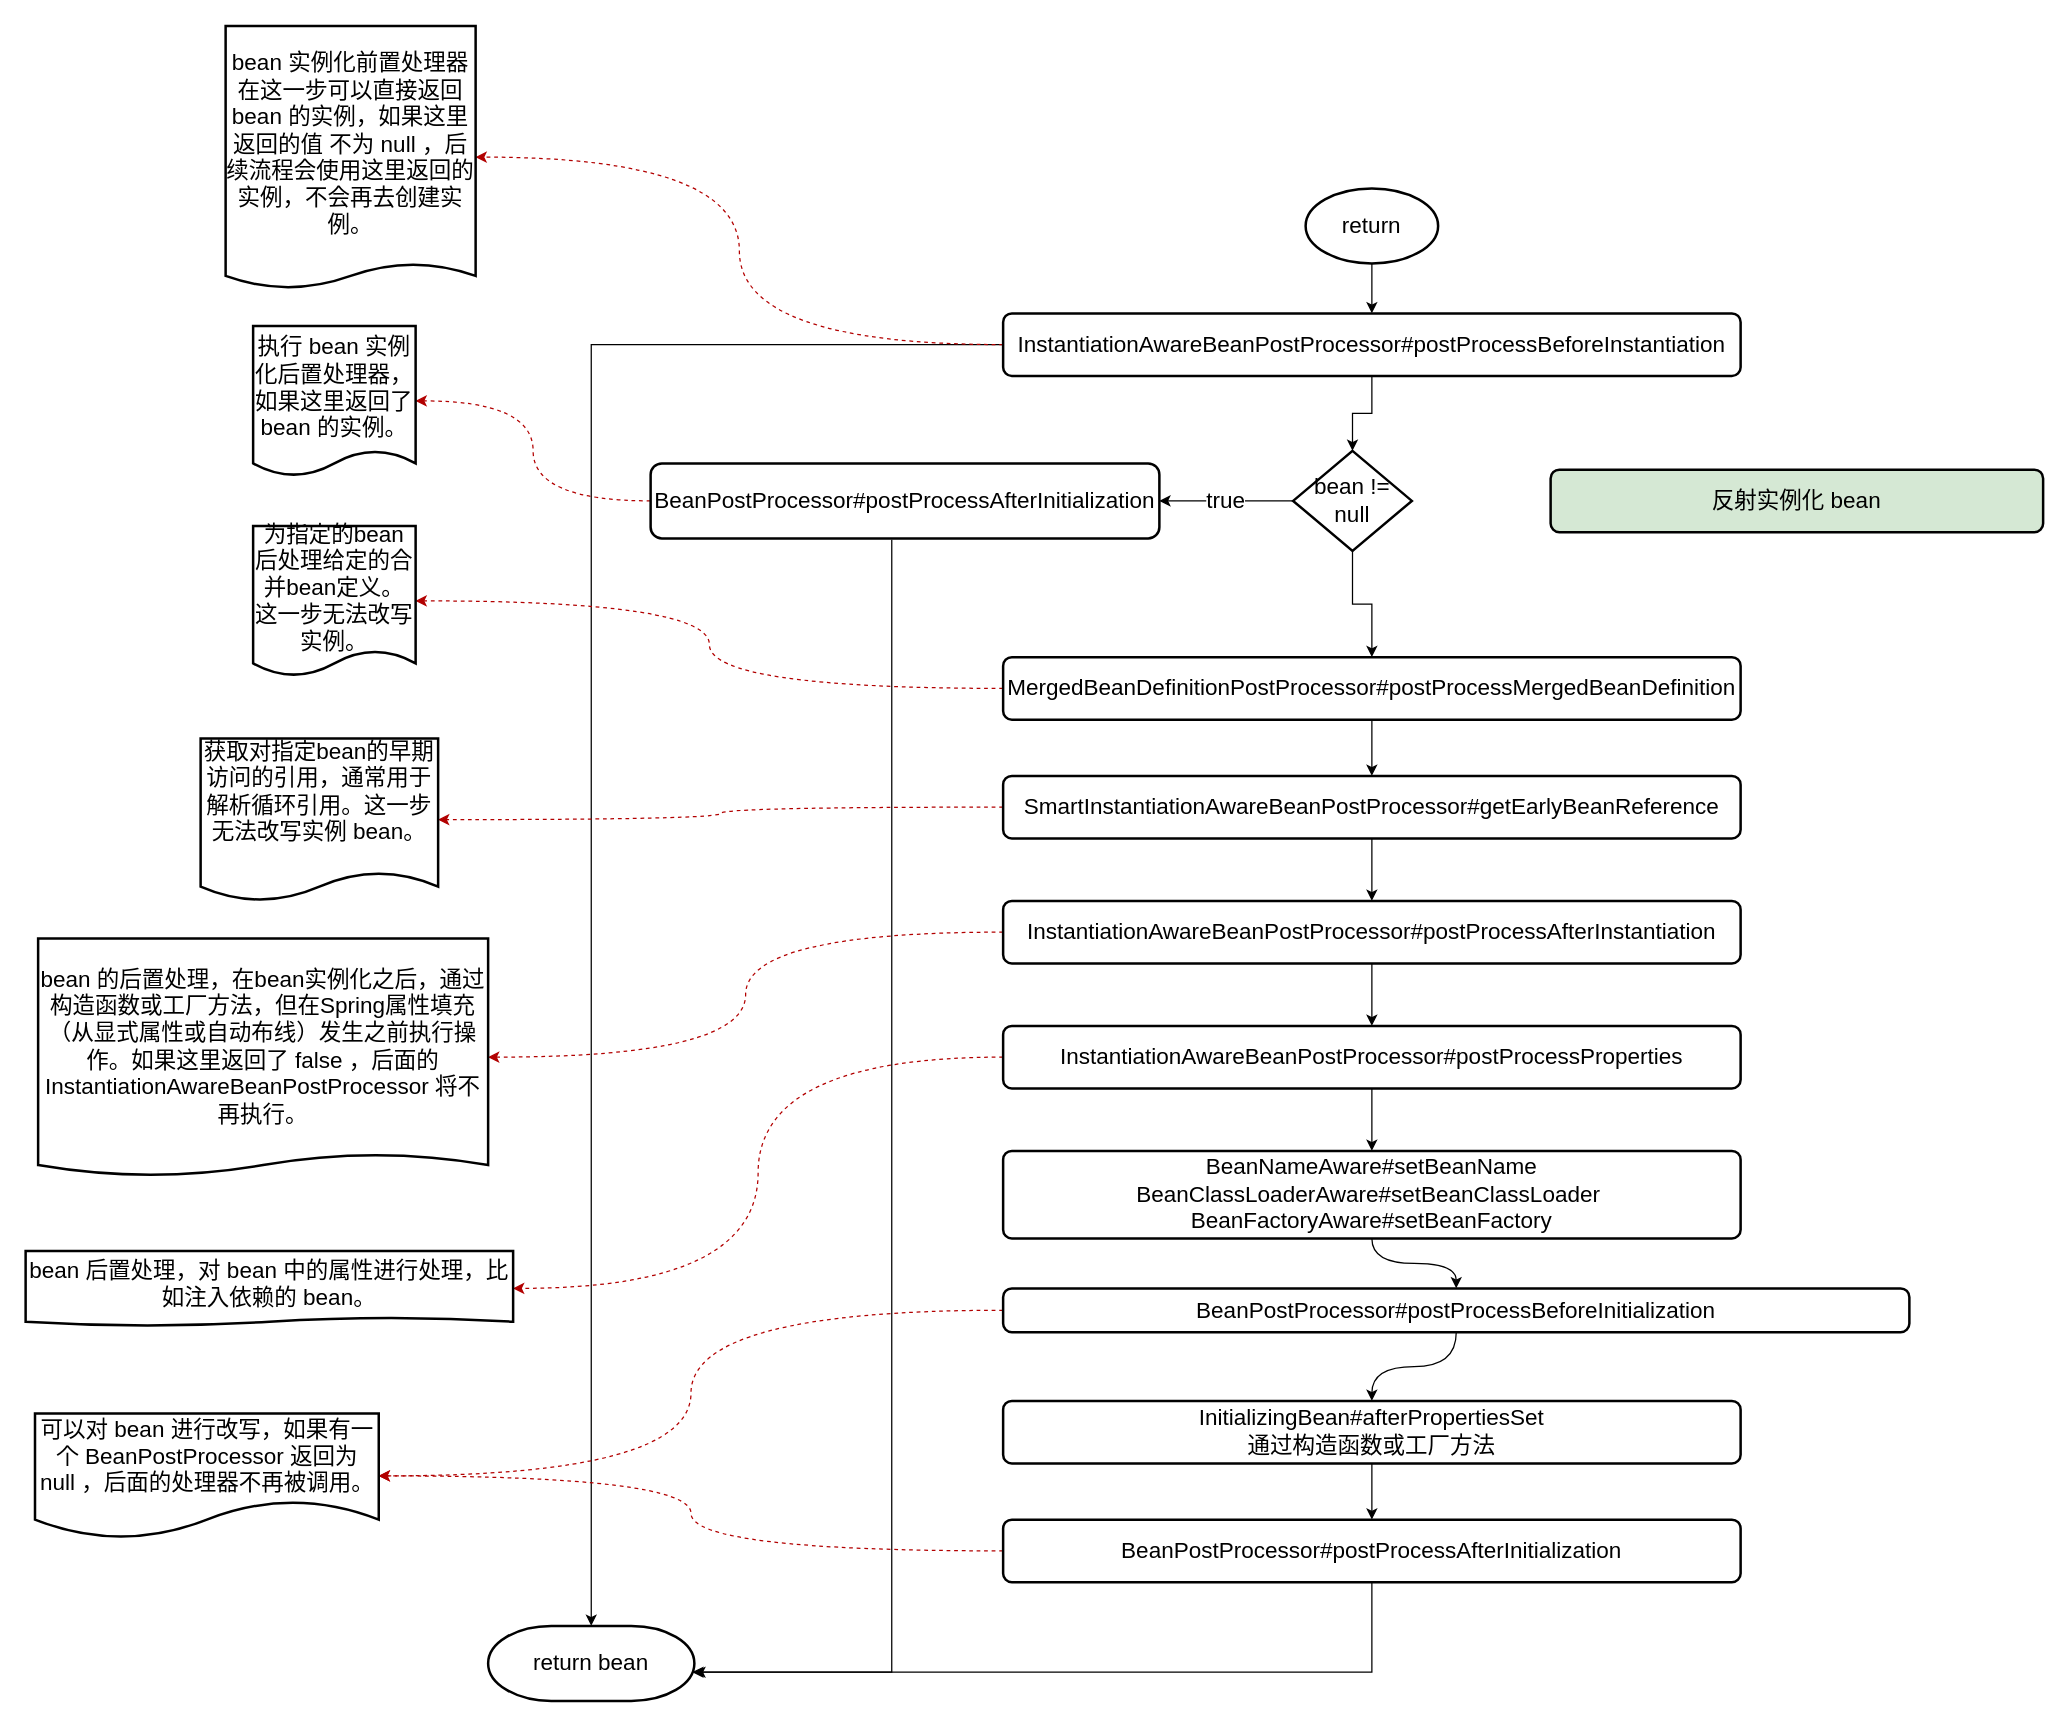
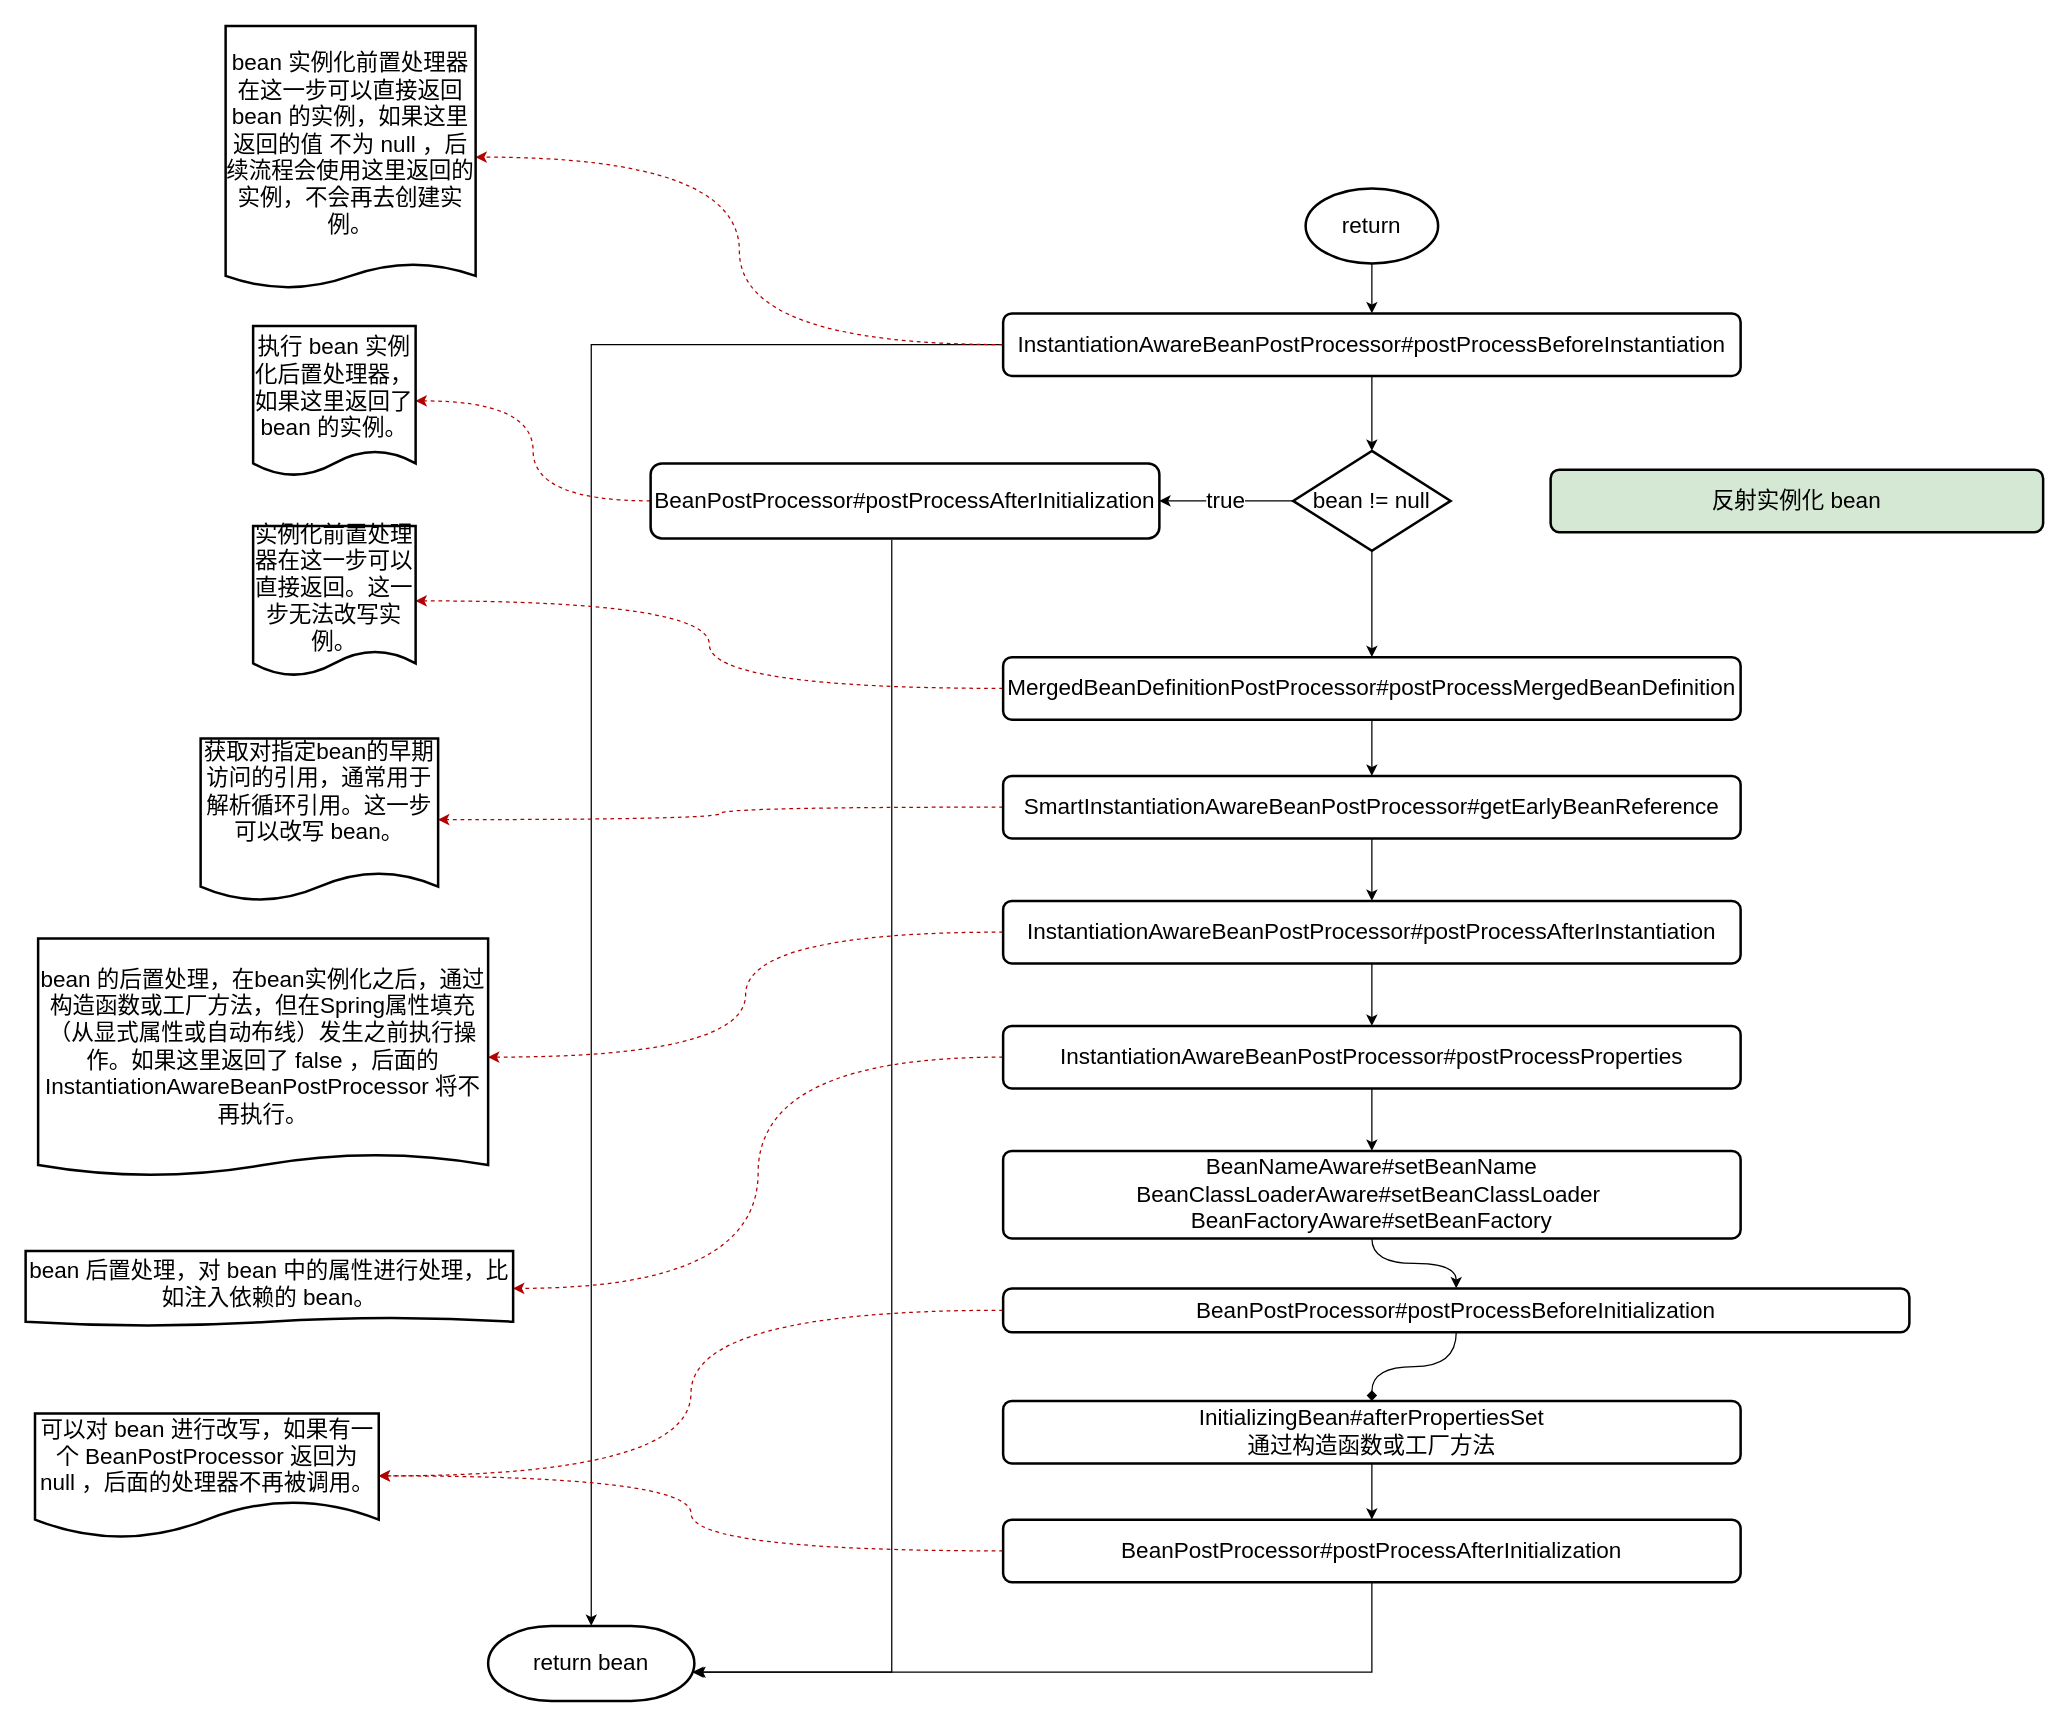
(1353, 501) -> (1372, 501)
(334, 588) -> (334, 588)
(319, 806) -> (319, 806)
(1374, 1382) -> (1374, 1382)
